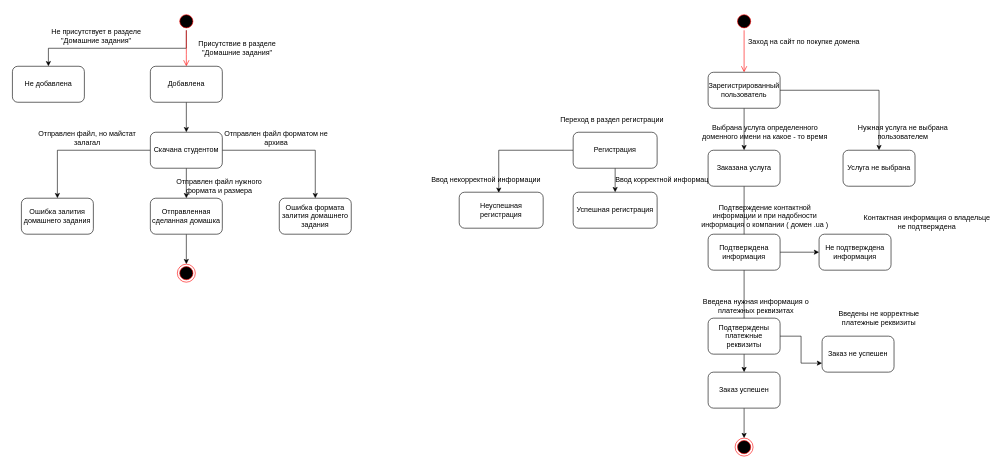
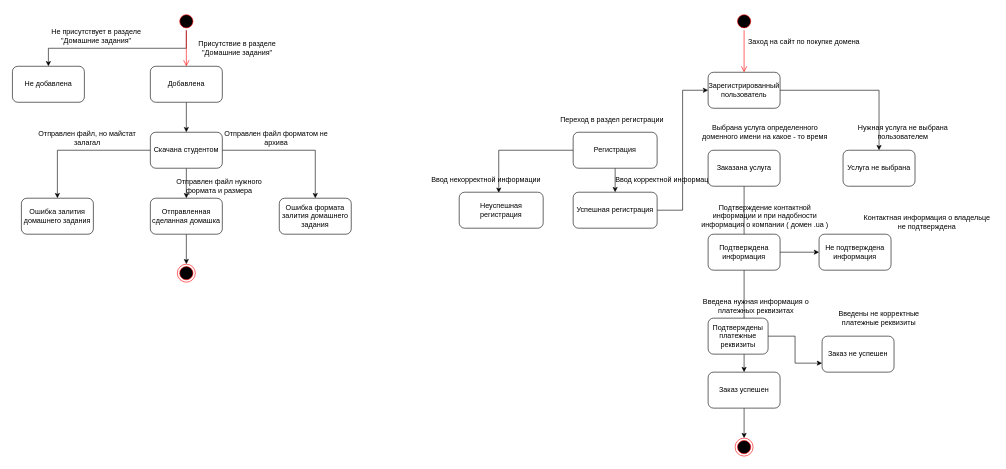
(744, 144) -> none
none -> (683, 151)
(744, 336) -> (738, 336)
